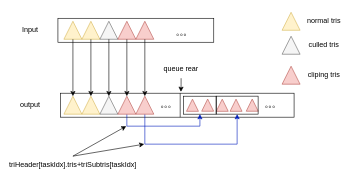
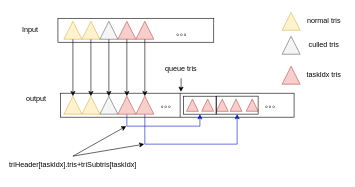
(181, 69) -> (181, 69)
(324, 75) -> (324, 75)
(30, 105) -> (36, 99)
